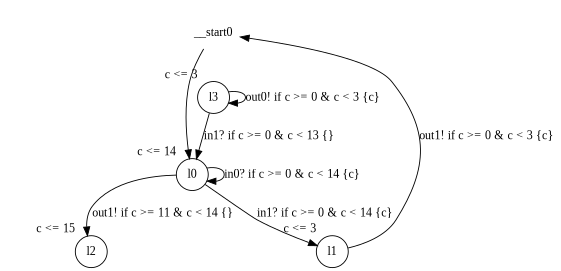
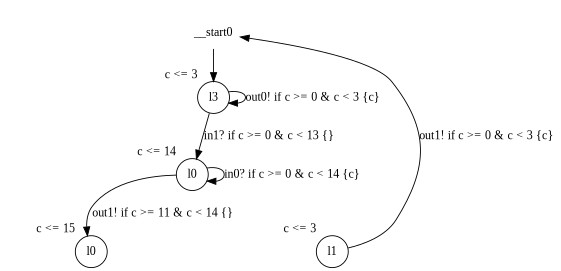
(187, 98) -> (214, 61)
(254, 218) -> none
(91, 252) -> (91, 252)
